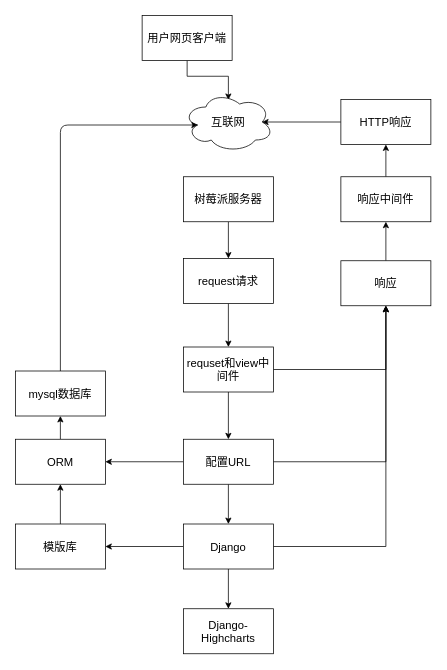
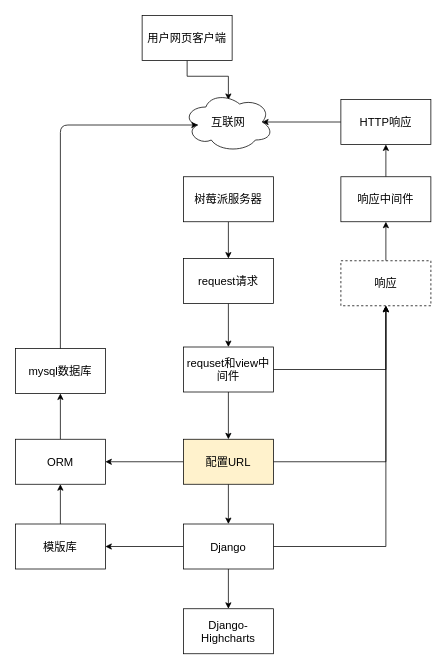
(386, 283) -> (386, 283)
(60, 393) -> (60, 371)
(228, 462) -> (228, 462)
